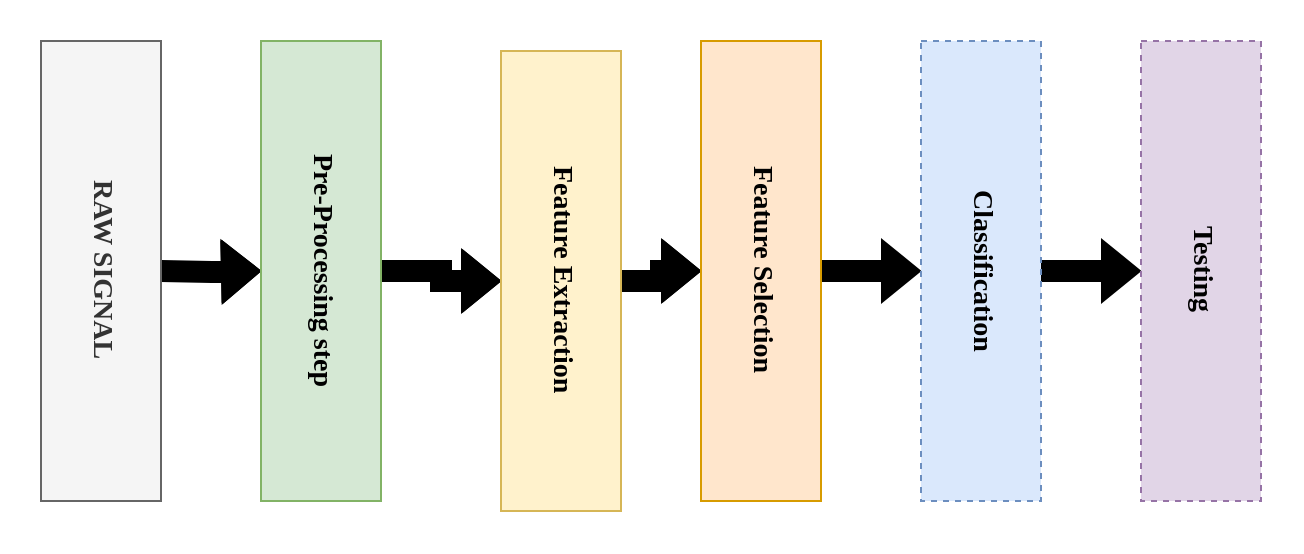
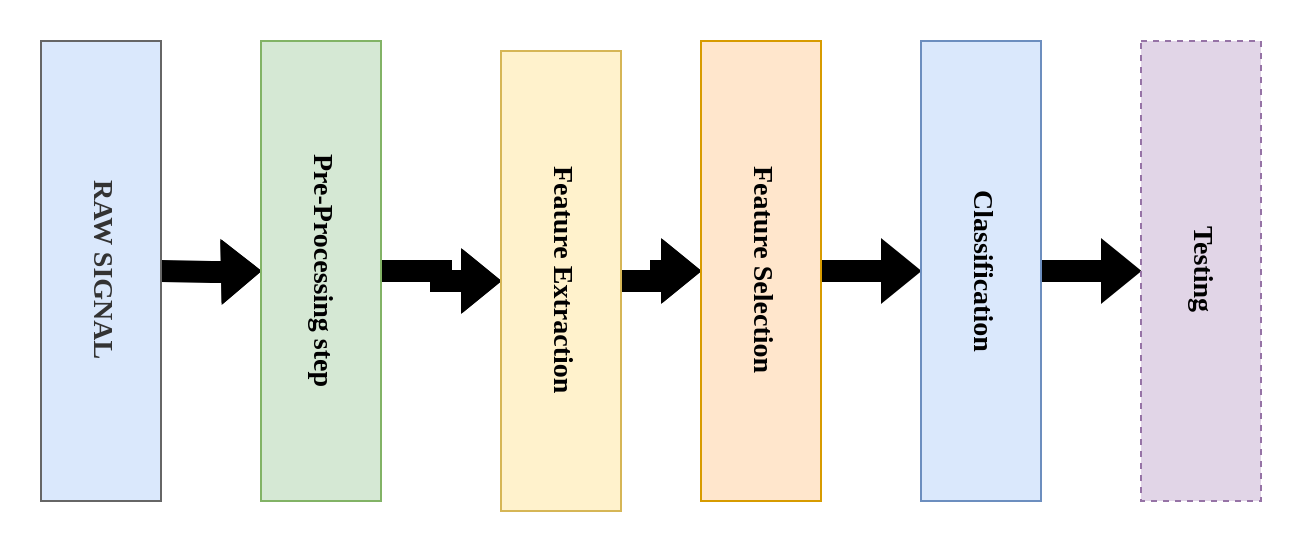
(101, 271) -> (101, 271)
(981, 271) -> (981, 271)
